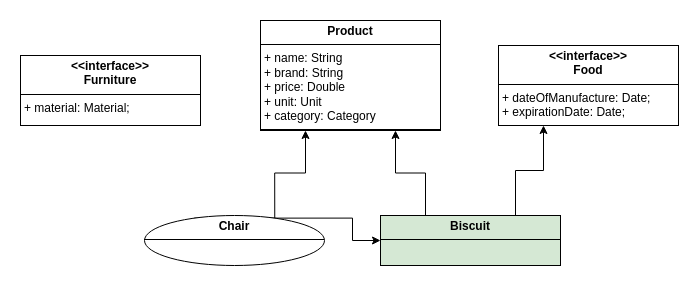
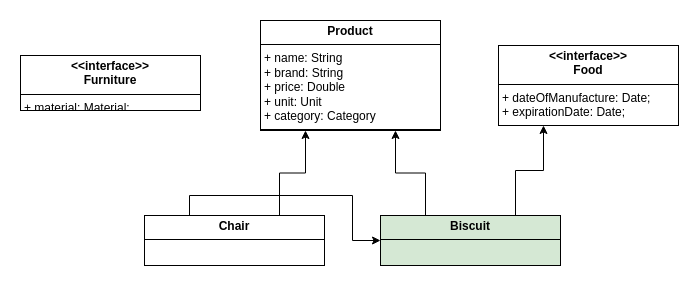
(111, 91) -> (111, 83)
(235, 241) -> (235, 241)
